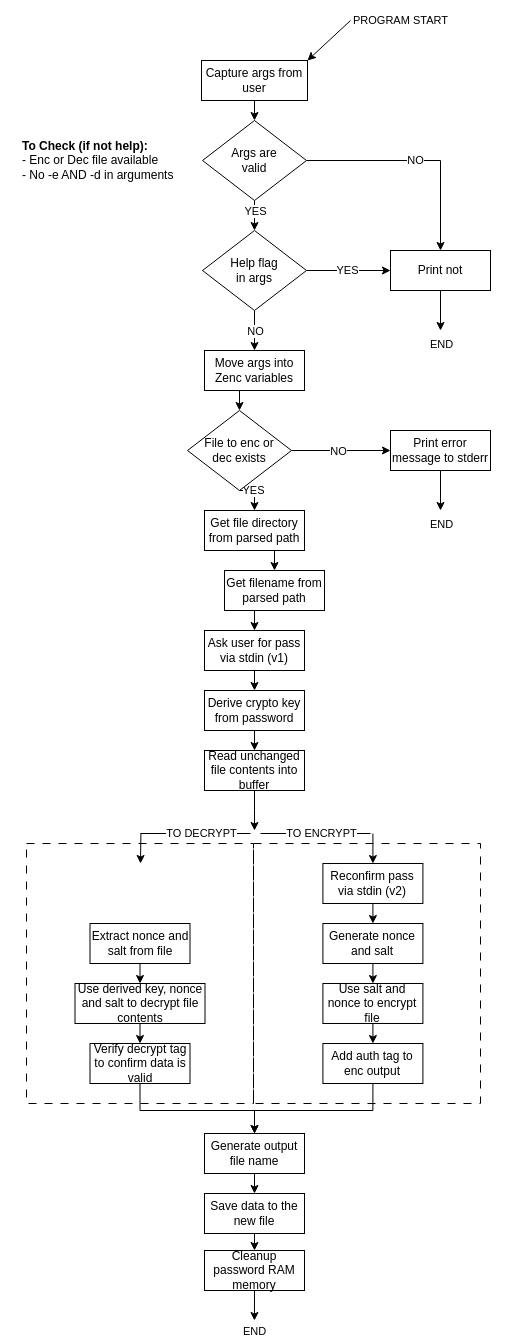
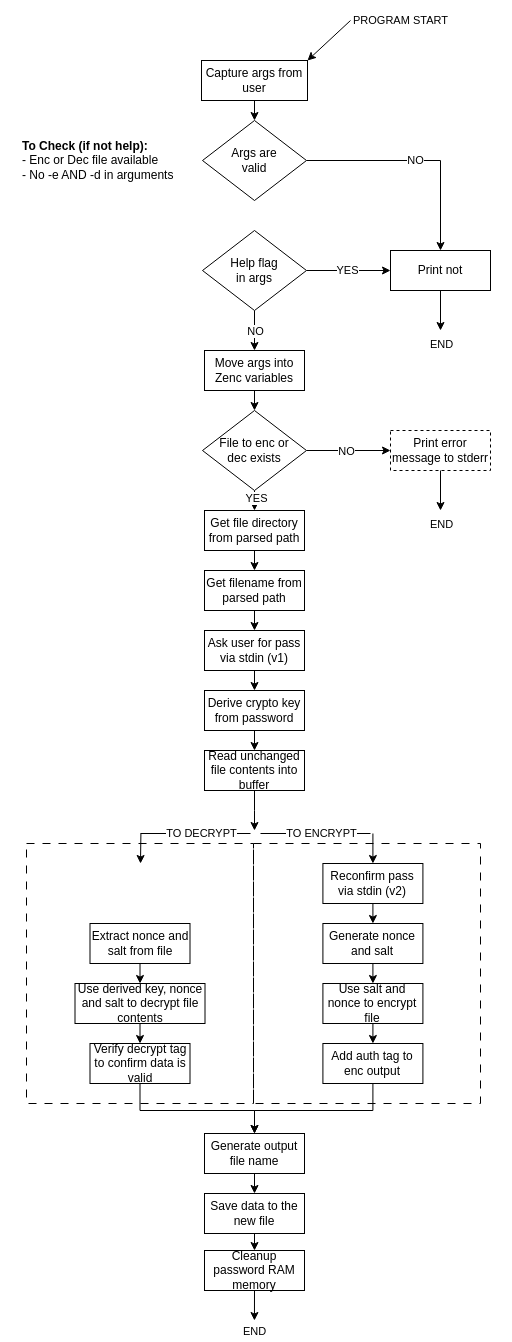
(255, 212) -> none
(240, 451) -> (255, 451)
(441, 451) -> (441, 451)
(275, 591) -> (255, 591)
